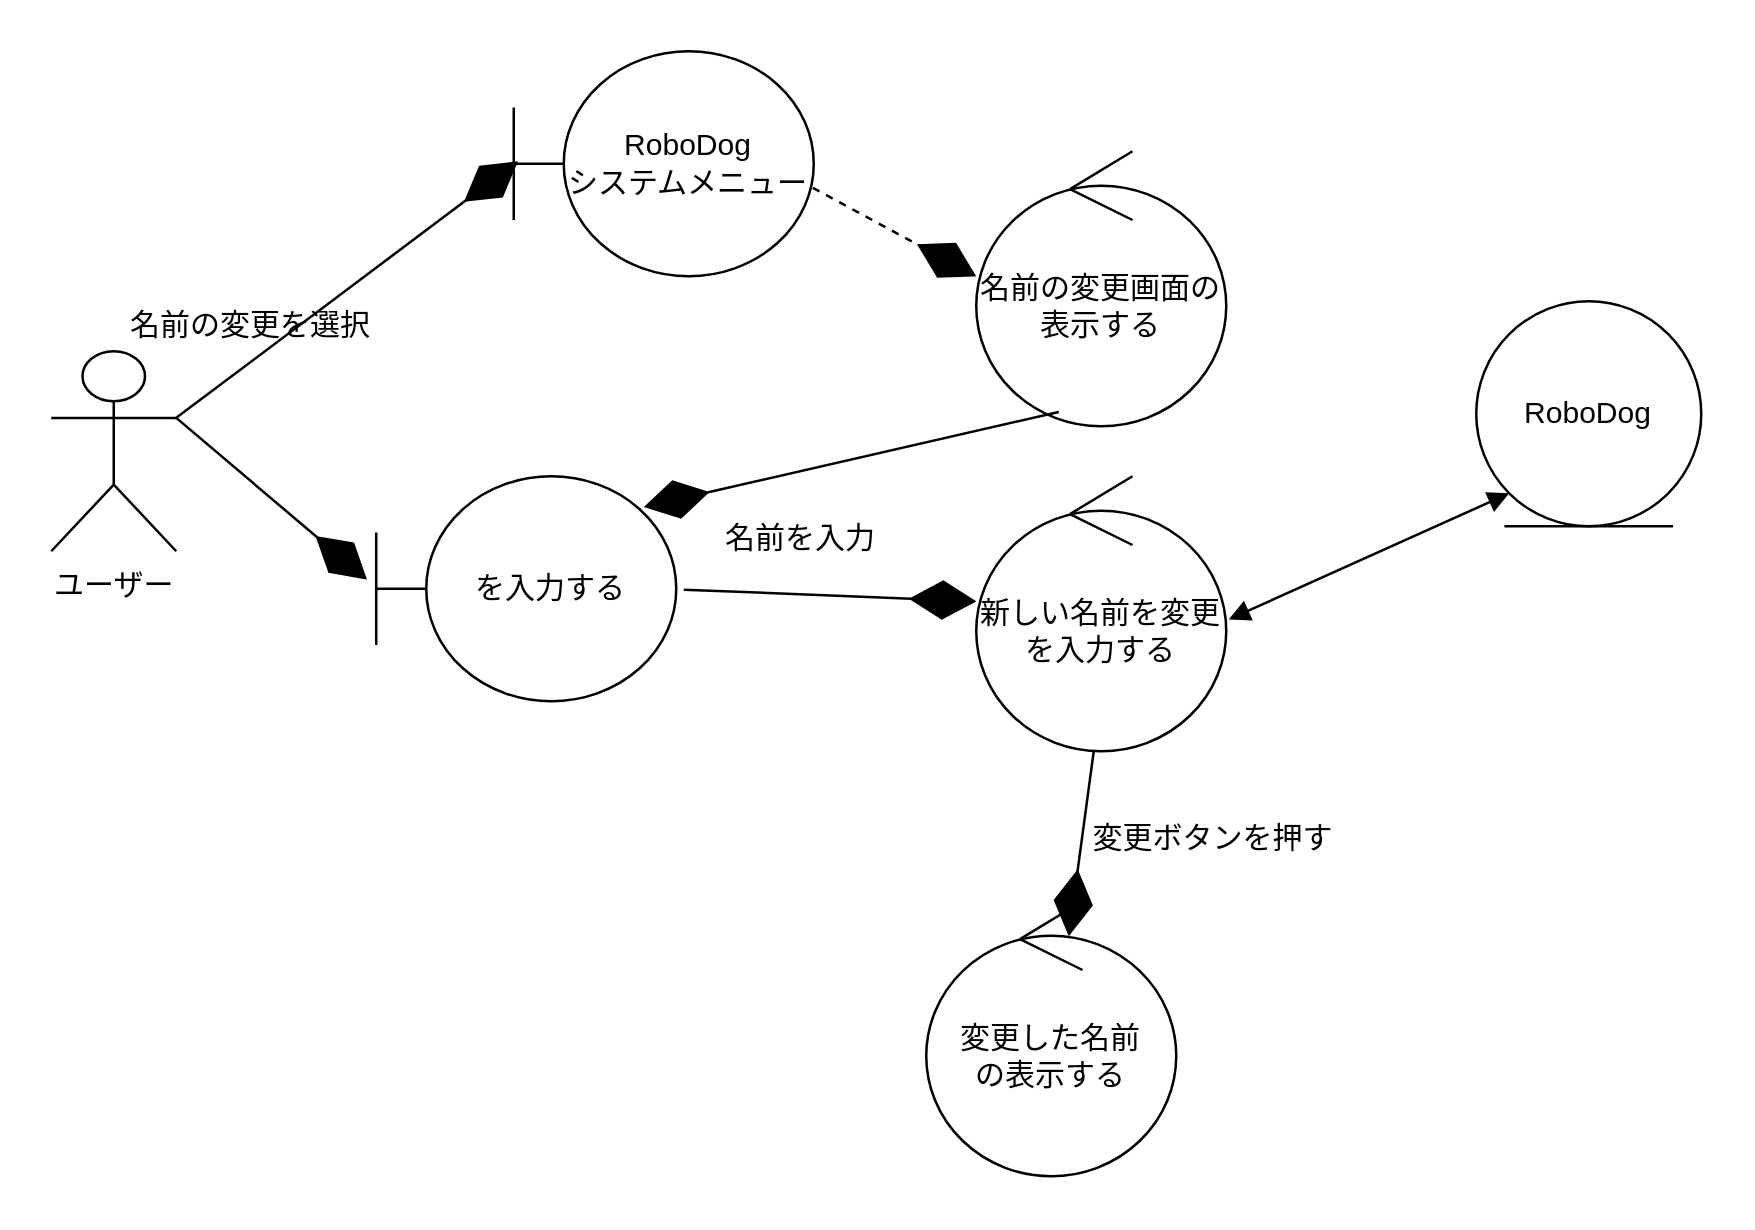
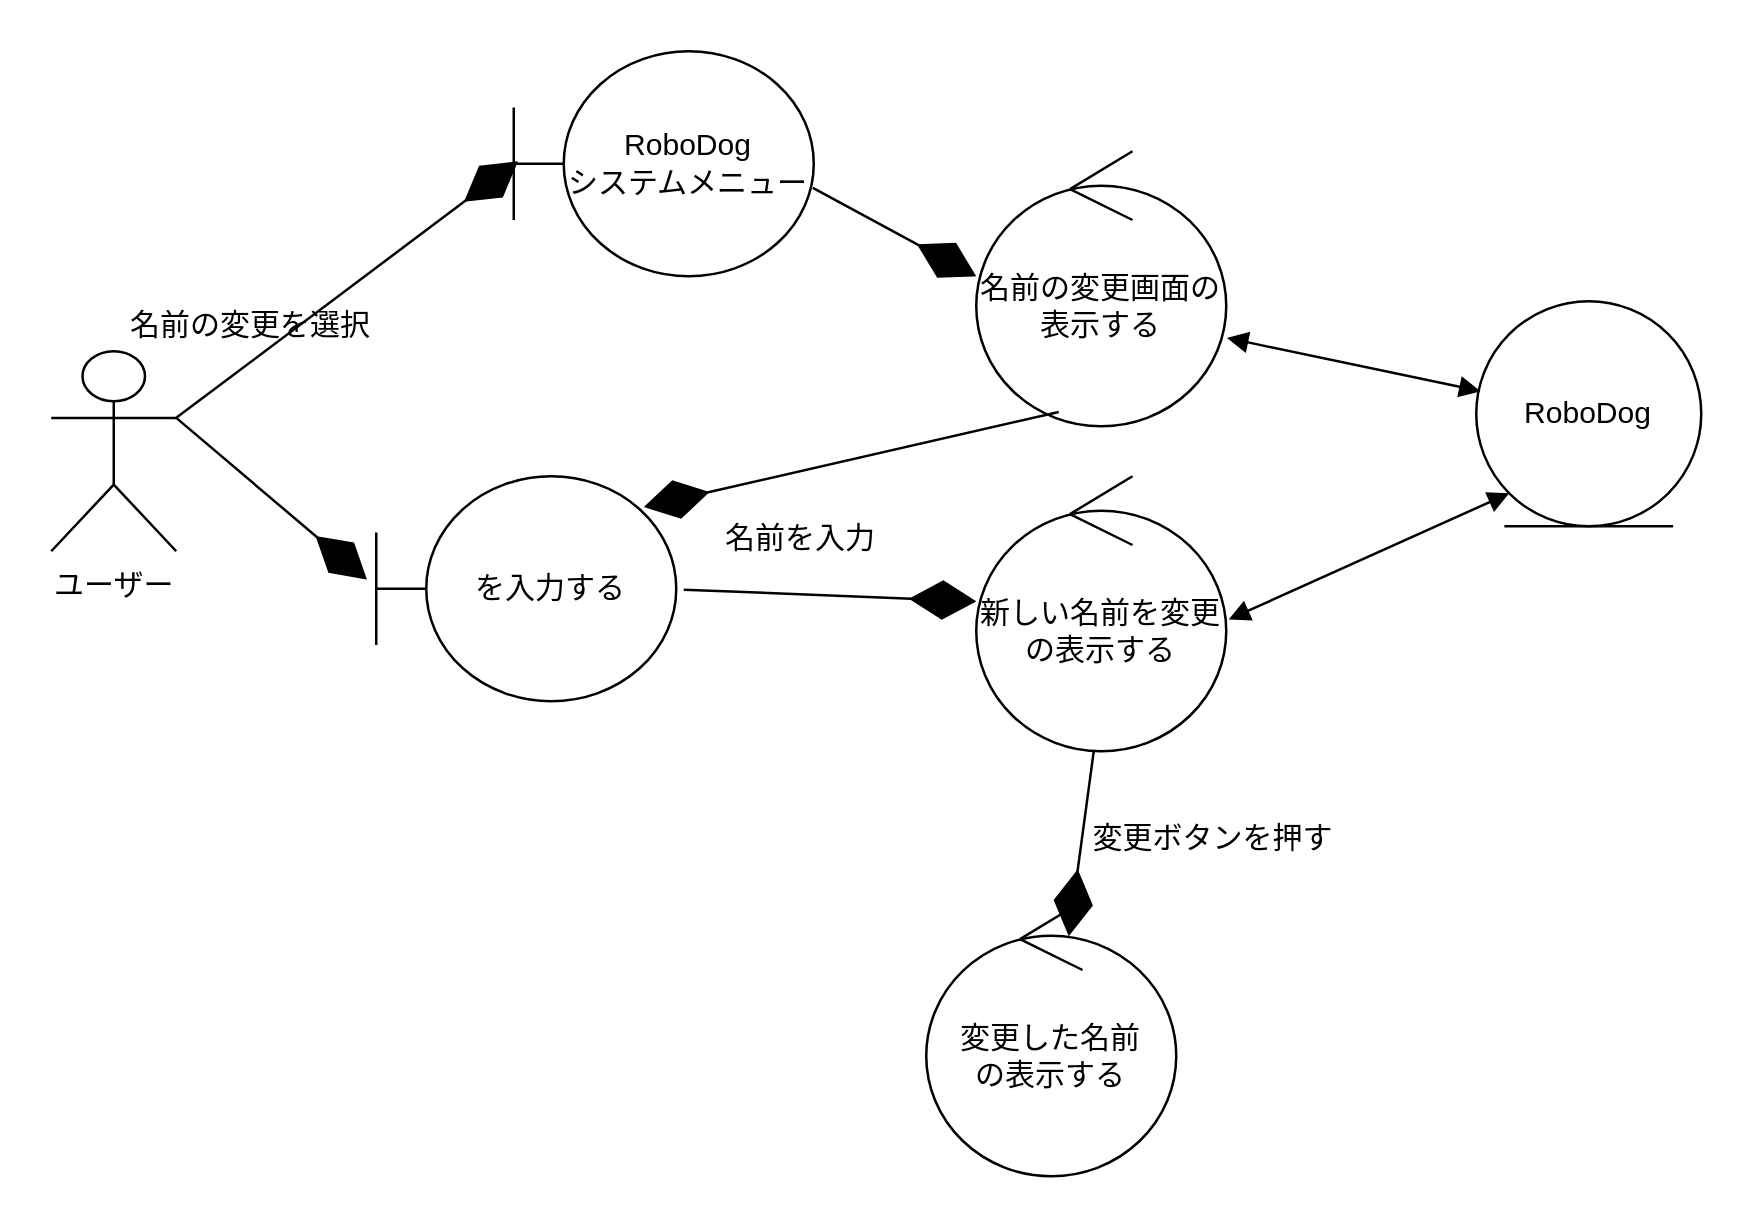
(867, 217) -> (867, 217)
none -> (1354, 365)
(1101, 631) -> (1101, 631)
